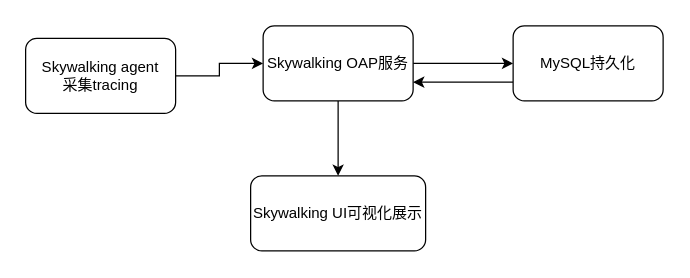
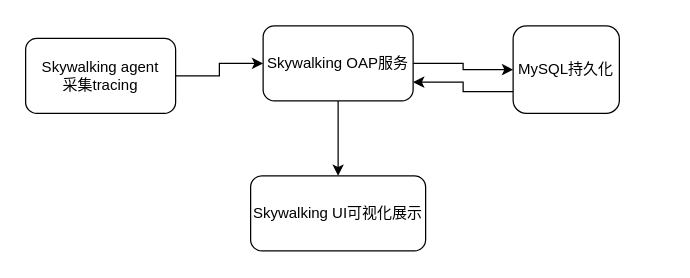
(588, 63) -> (566, 69)
